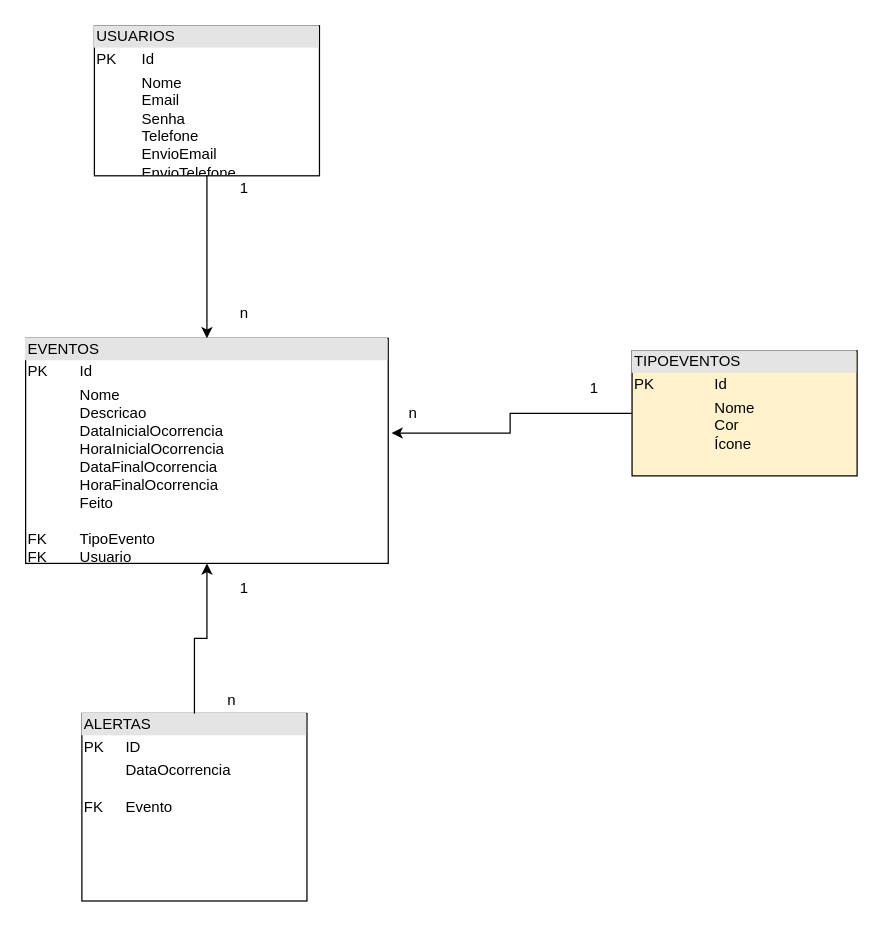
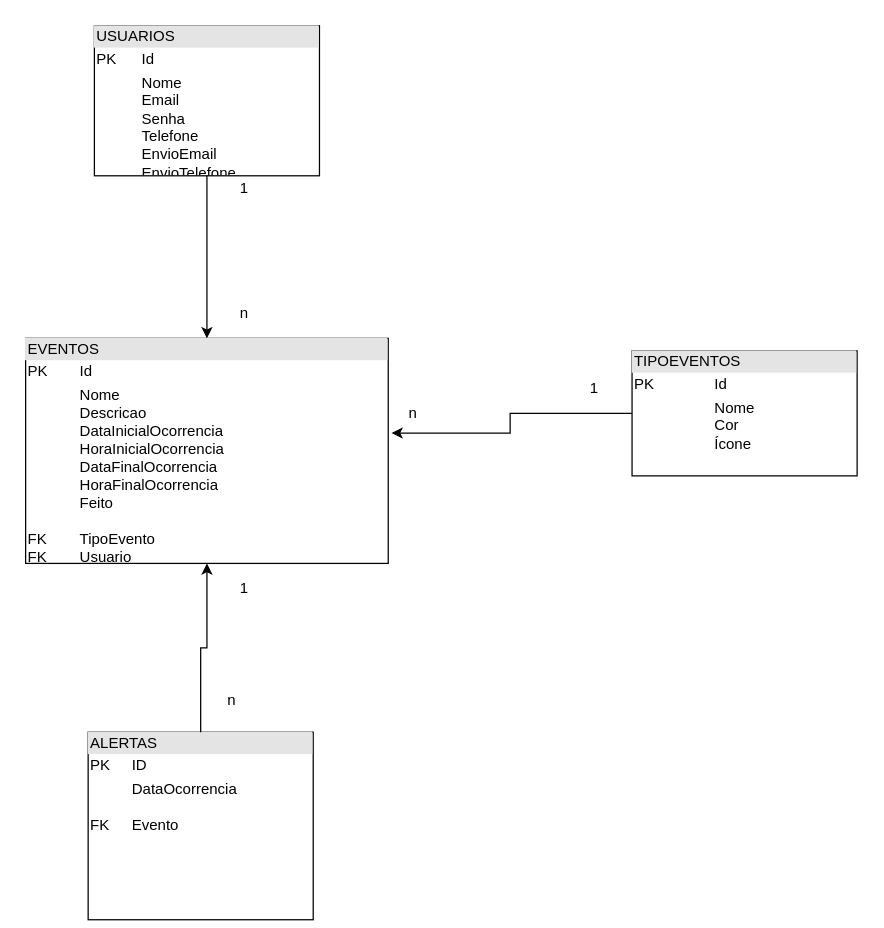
(744, 413) -> (744, 413)
(194, 807) -> (201, 826)
